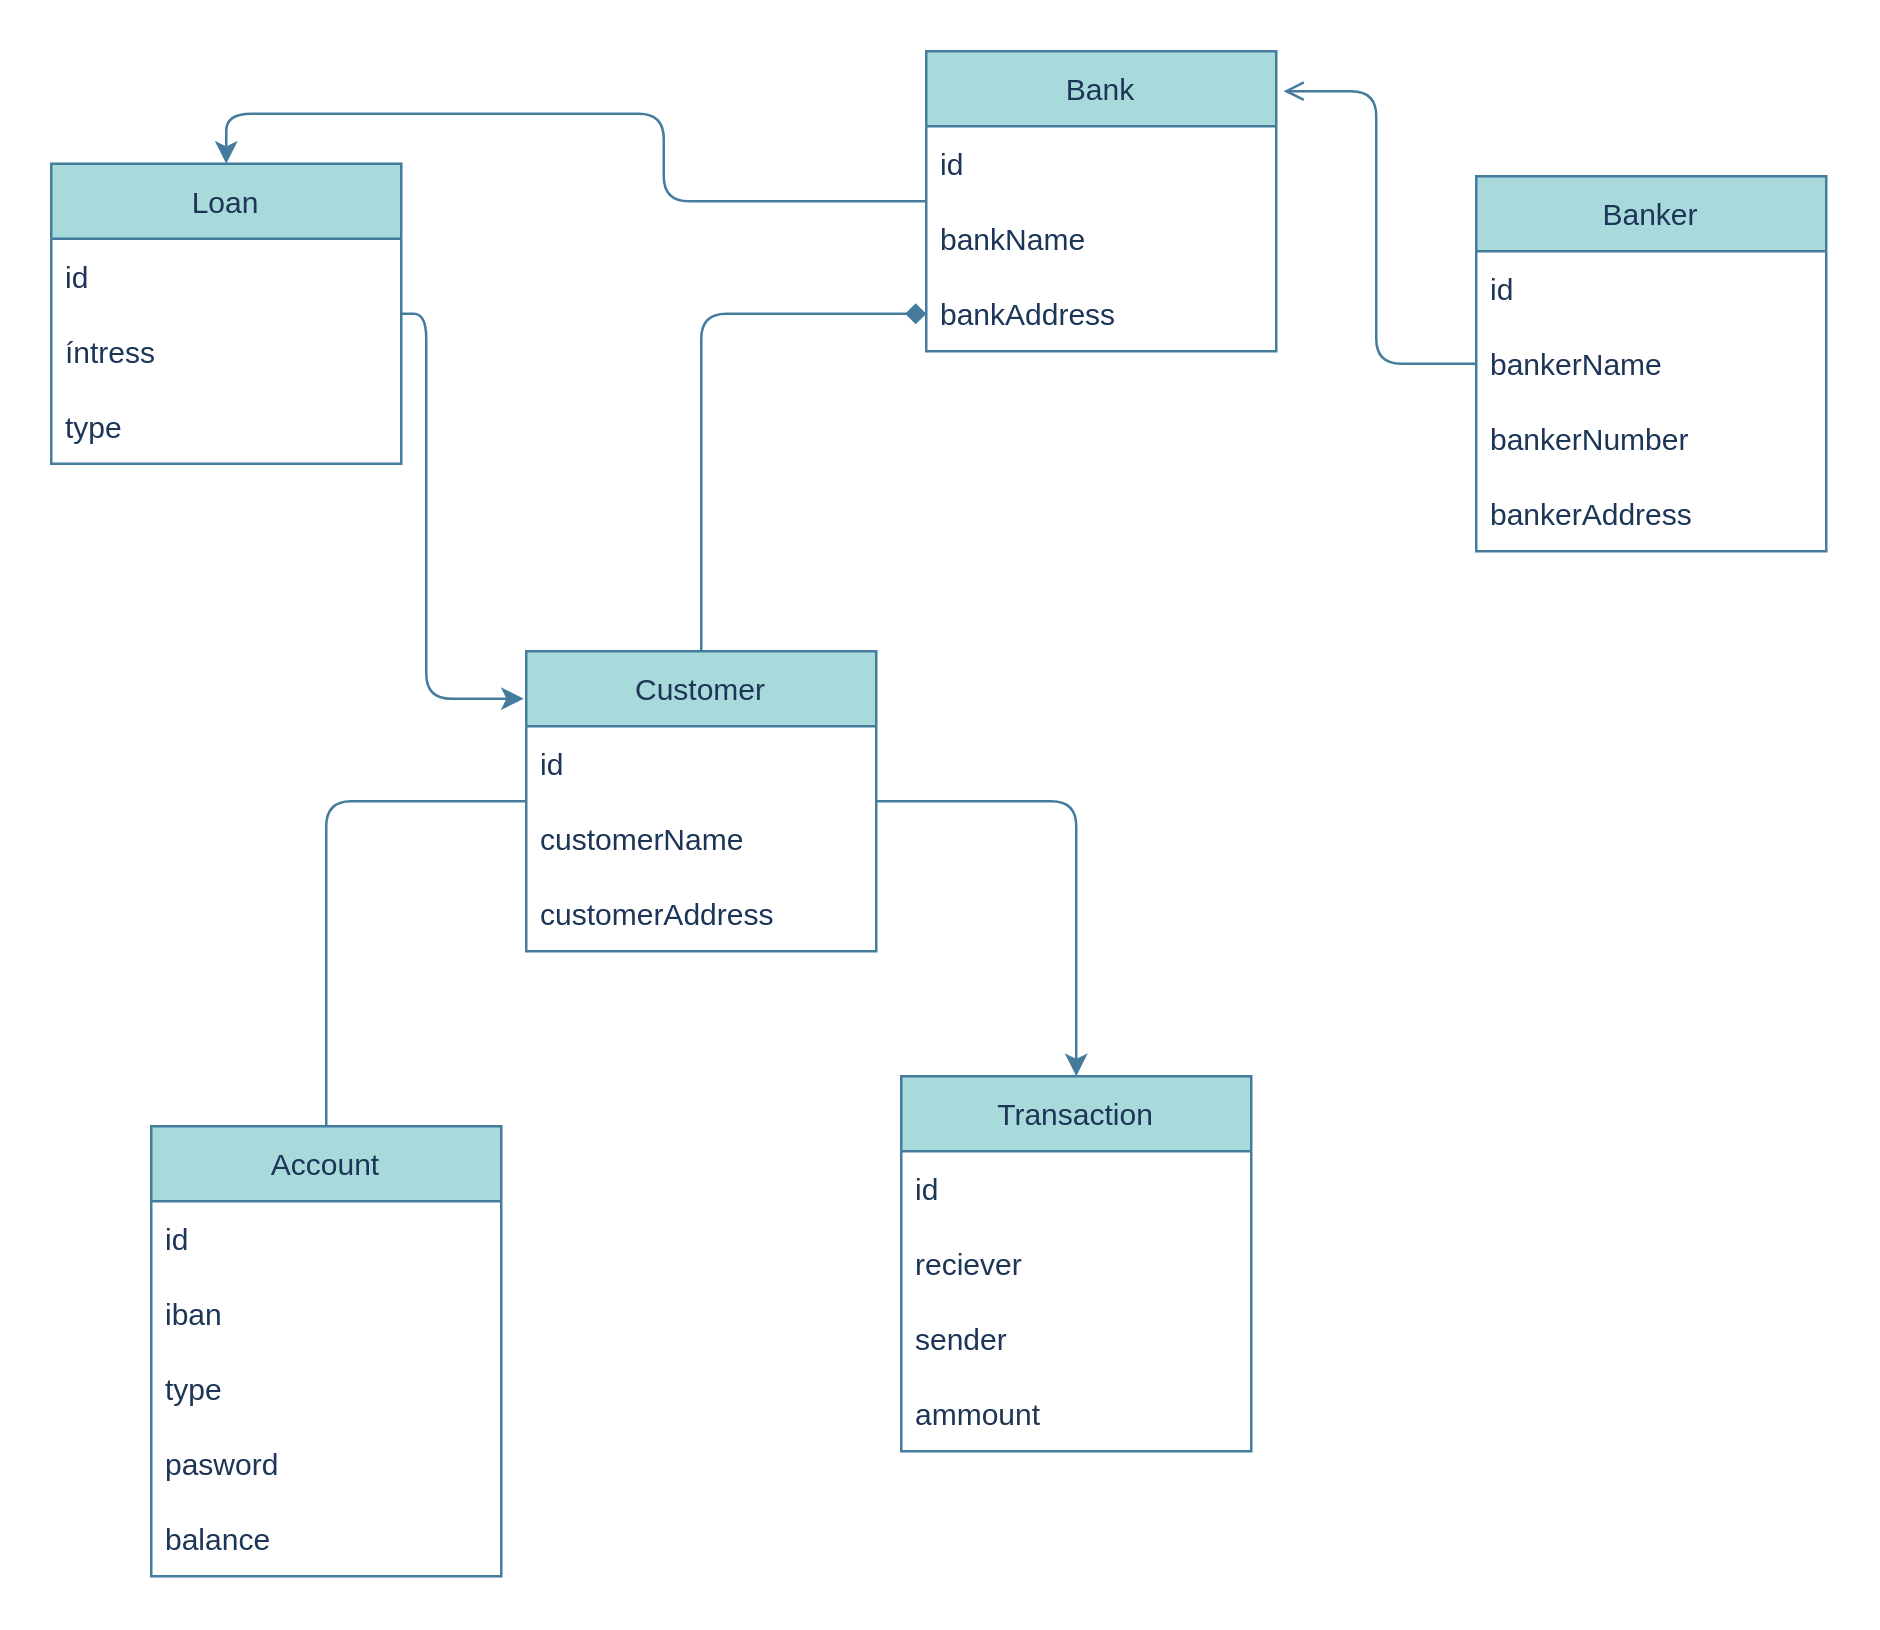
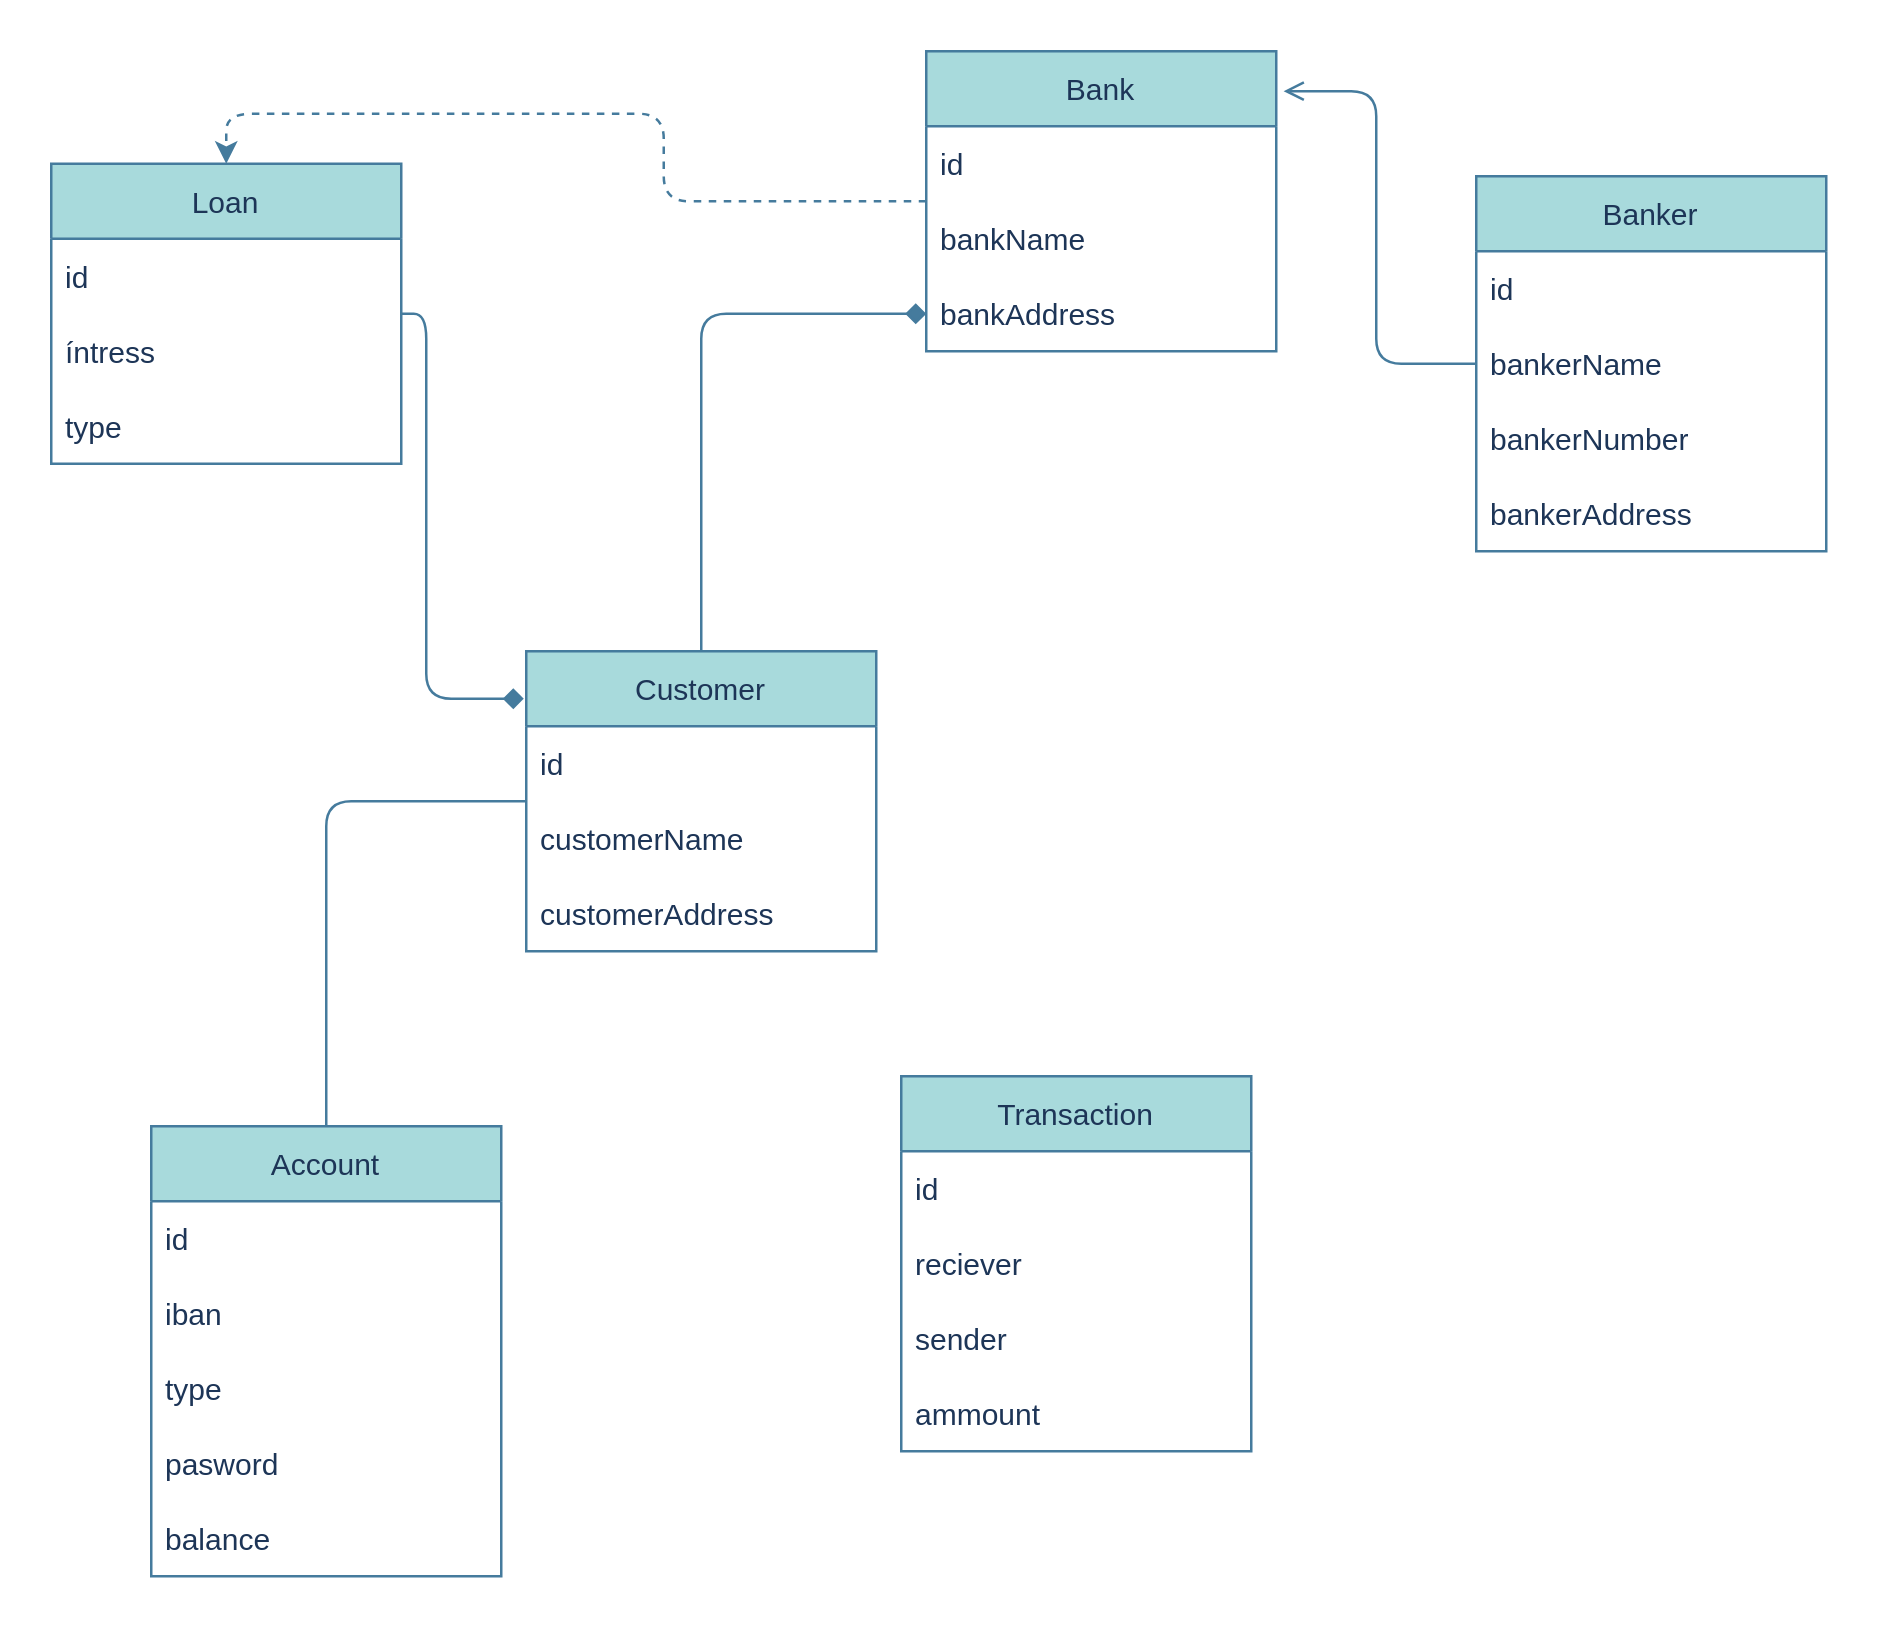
(592, 114) -> (592, 114)
(504, 699) -> (503, 699)
(1076, 840) -> none
